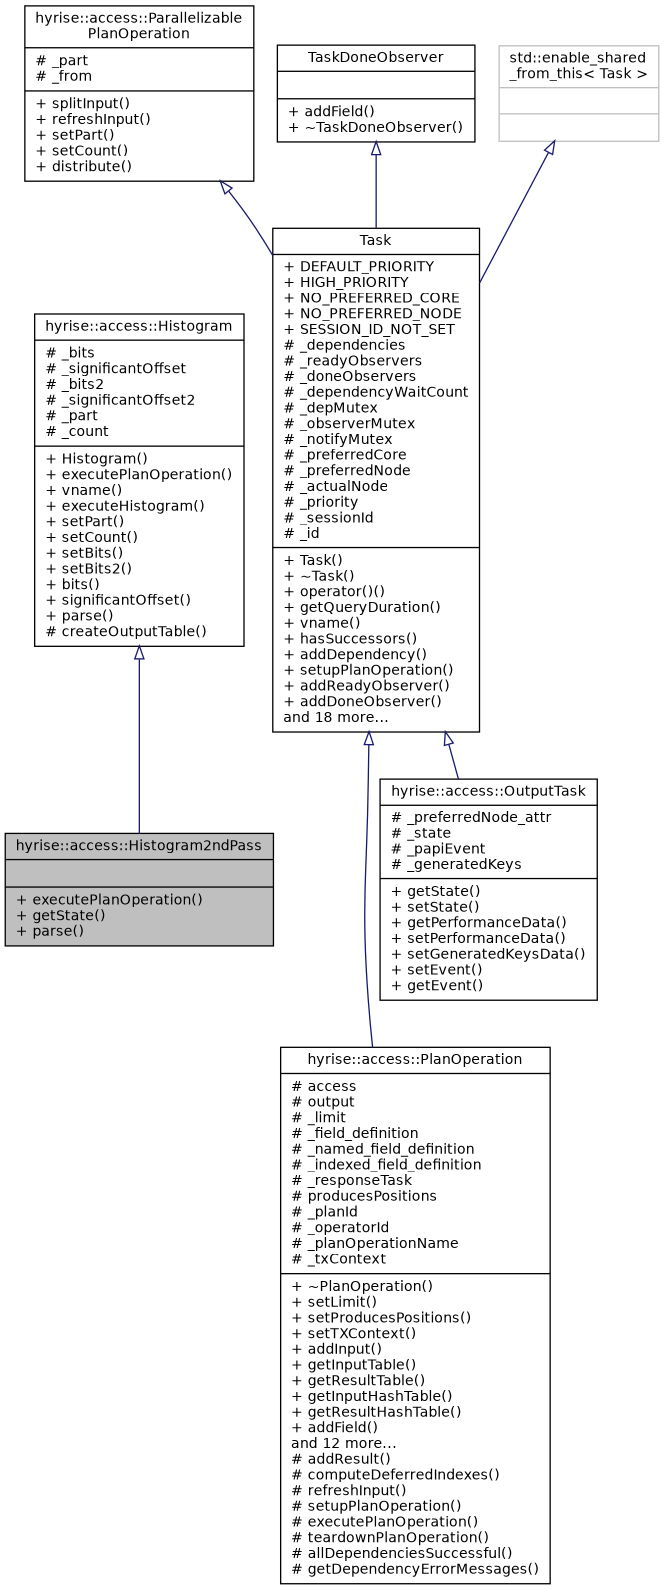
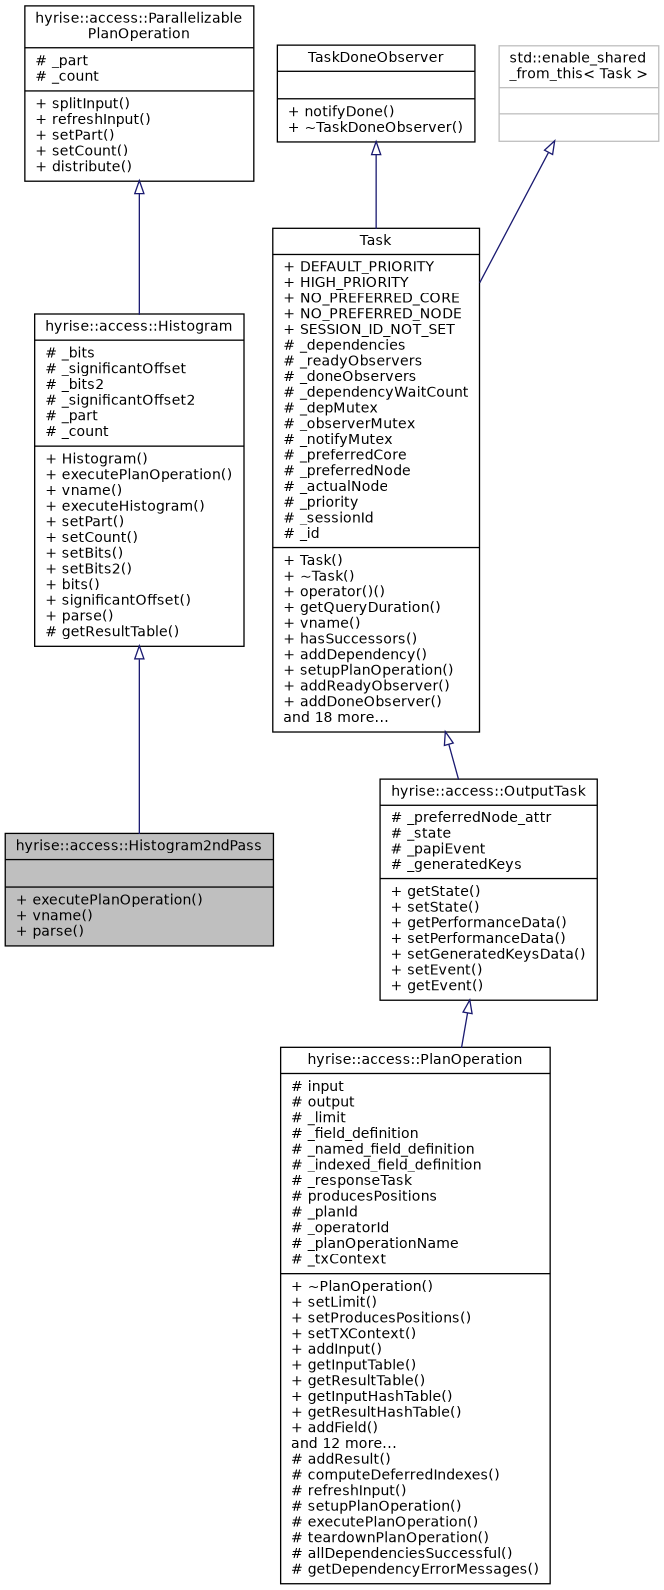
(64, 77) -> (67, 77)
(332, 112) -> (341, 112)
(252, 222) -> (139, 254)
(126, 632) -> (113, 632)
(365, 896) -> (465, 1030)
(61, 916) -> (55, 916)
(324, 1087) -> (318, 1087)
